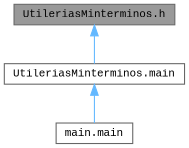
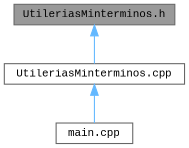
(94, 74) -> (94, 74)
(94, 133) -> (94, 133)
